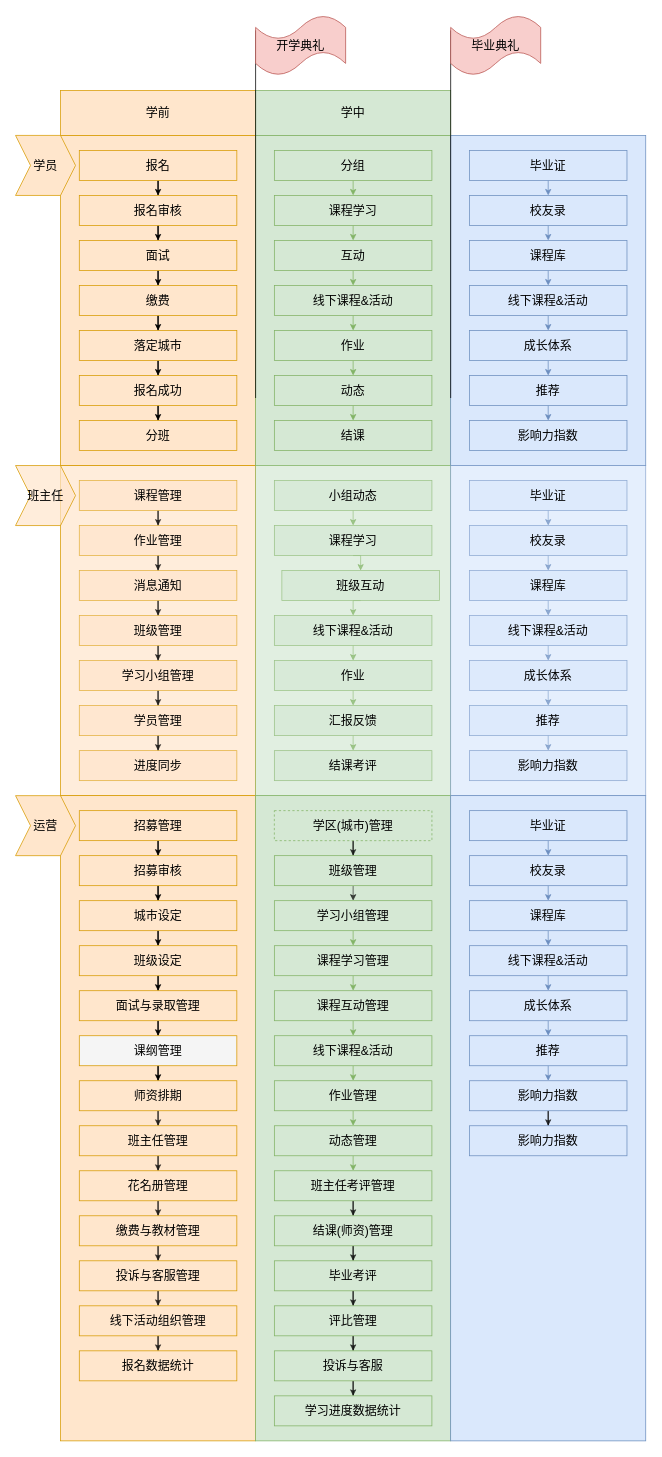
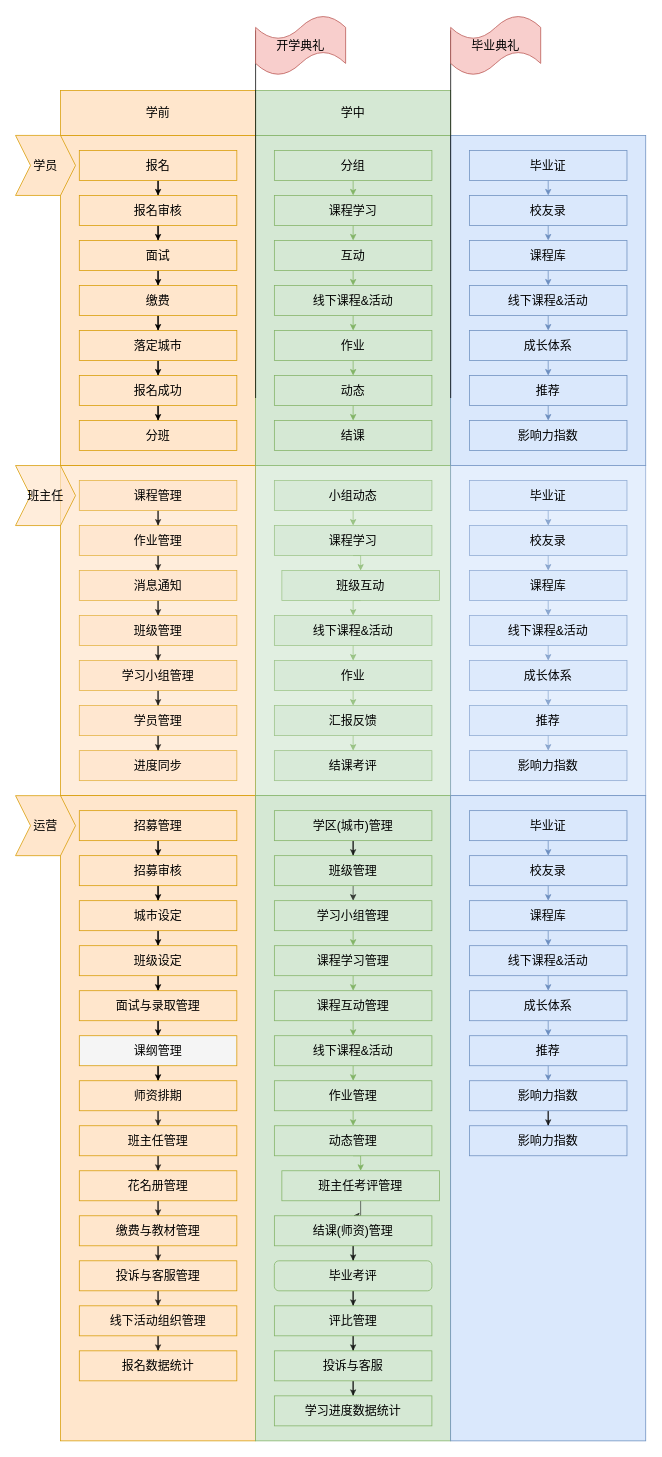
(353, 825) -> (353, 825)
(353, 1185) -> (360, 1185)
(353, 1275) -> (353, 1275)
